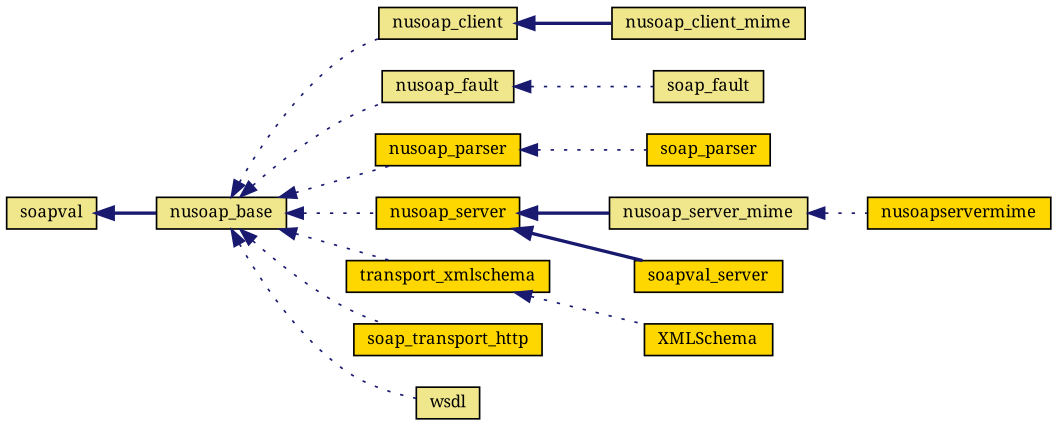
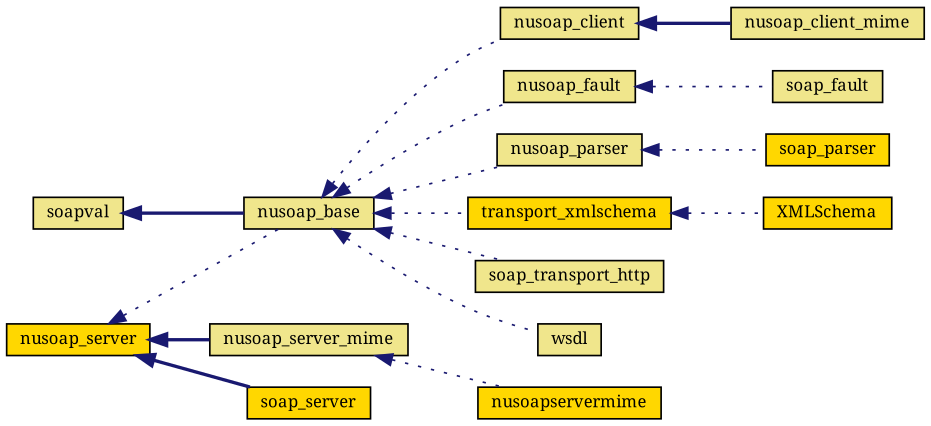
(448, 150) -> (570, 150)
(340, 213) -> (201, 272)
(709, 276) -> (309, 403)
(448, 340) -> (570, 276)
